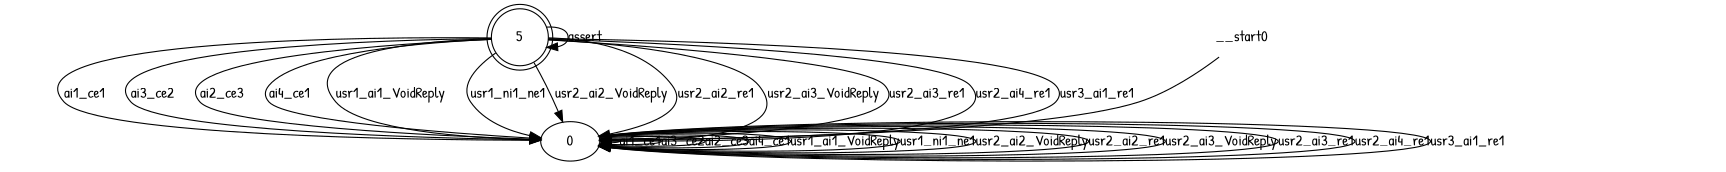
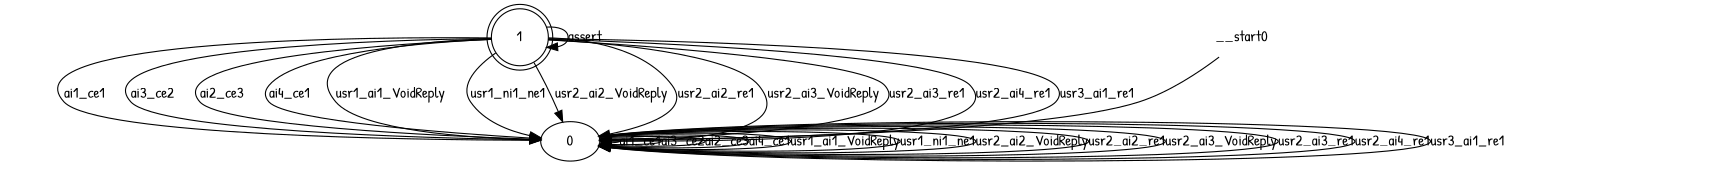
(520, 37) -> (520, 37)
